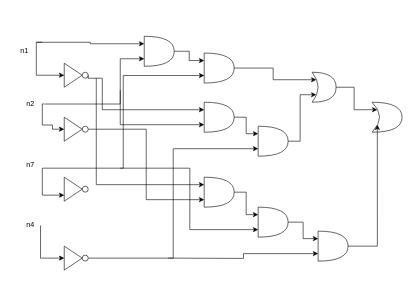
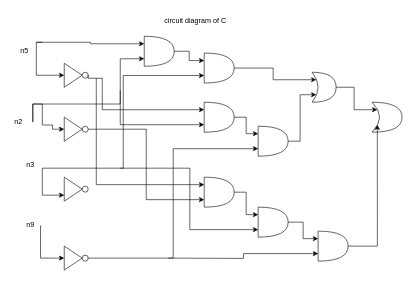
none -> (195, 21)
(25, 51) -> (25, 51)
(30, 104) -> (18, 122)
(31, 165) -> (31, 165)
(31, 225) -> (31, 225)
